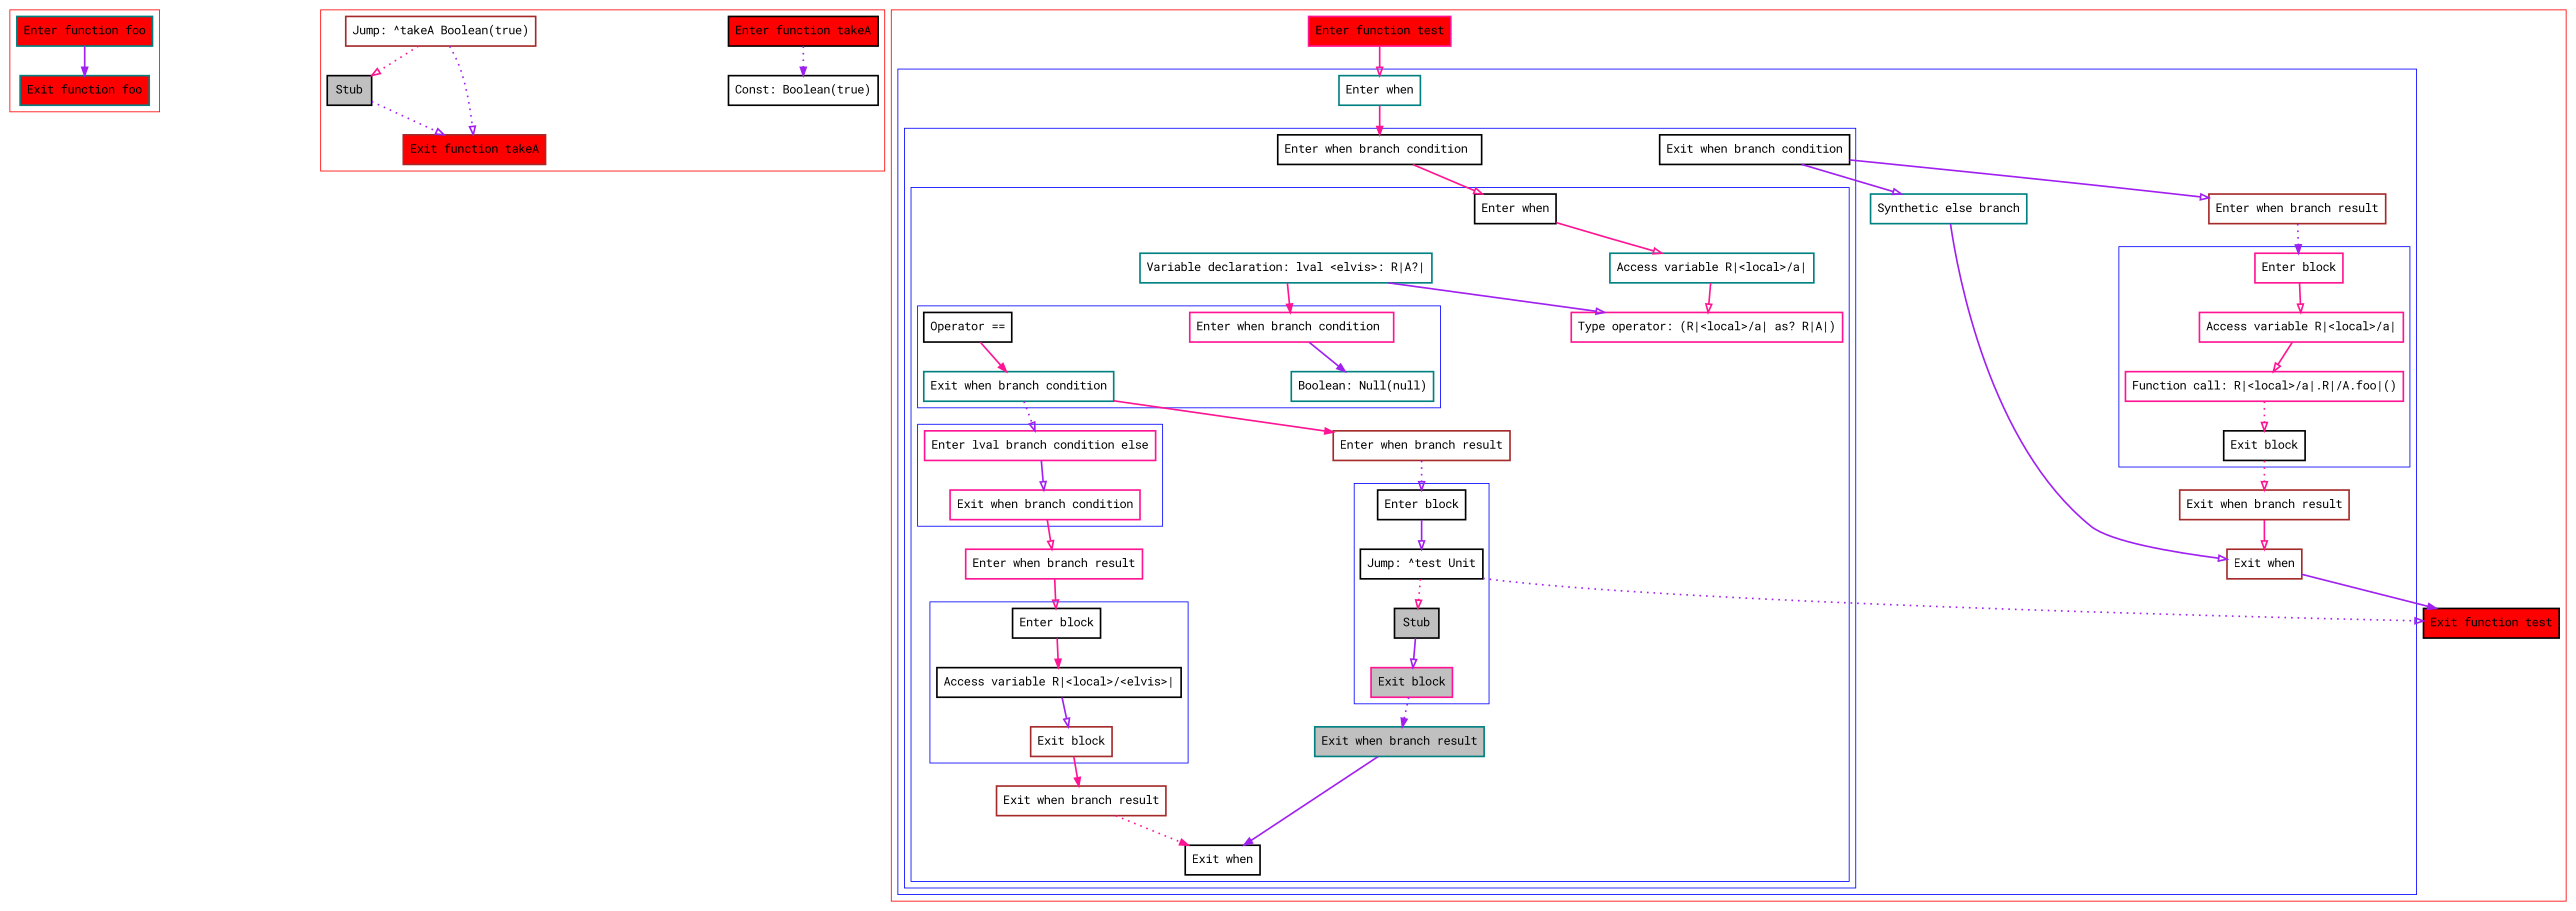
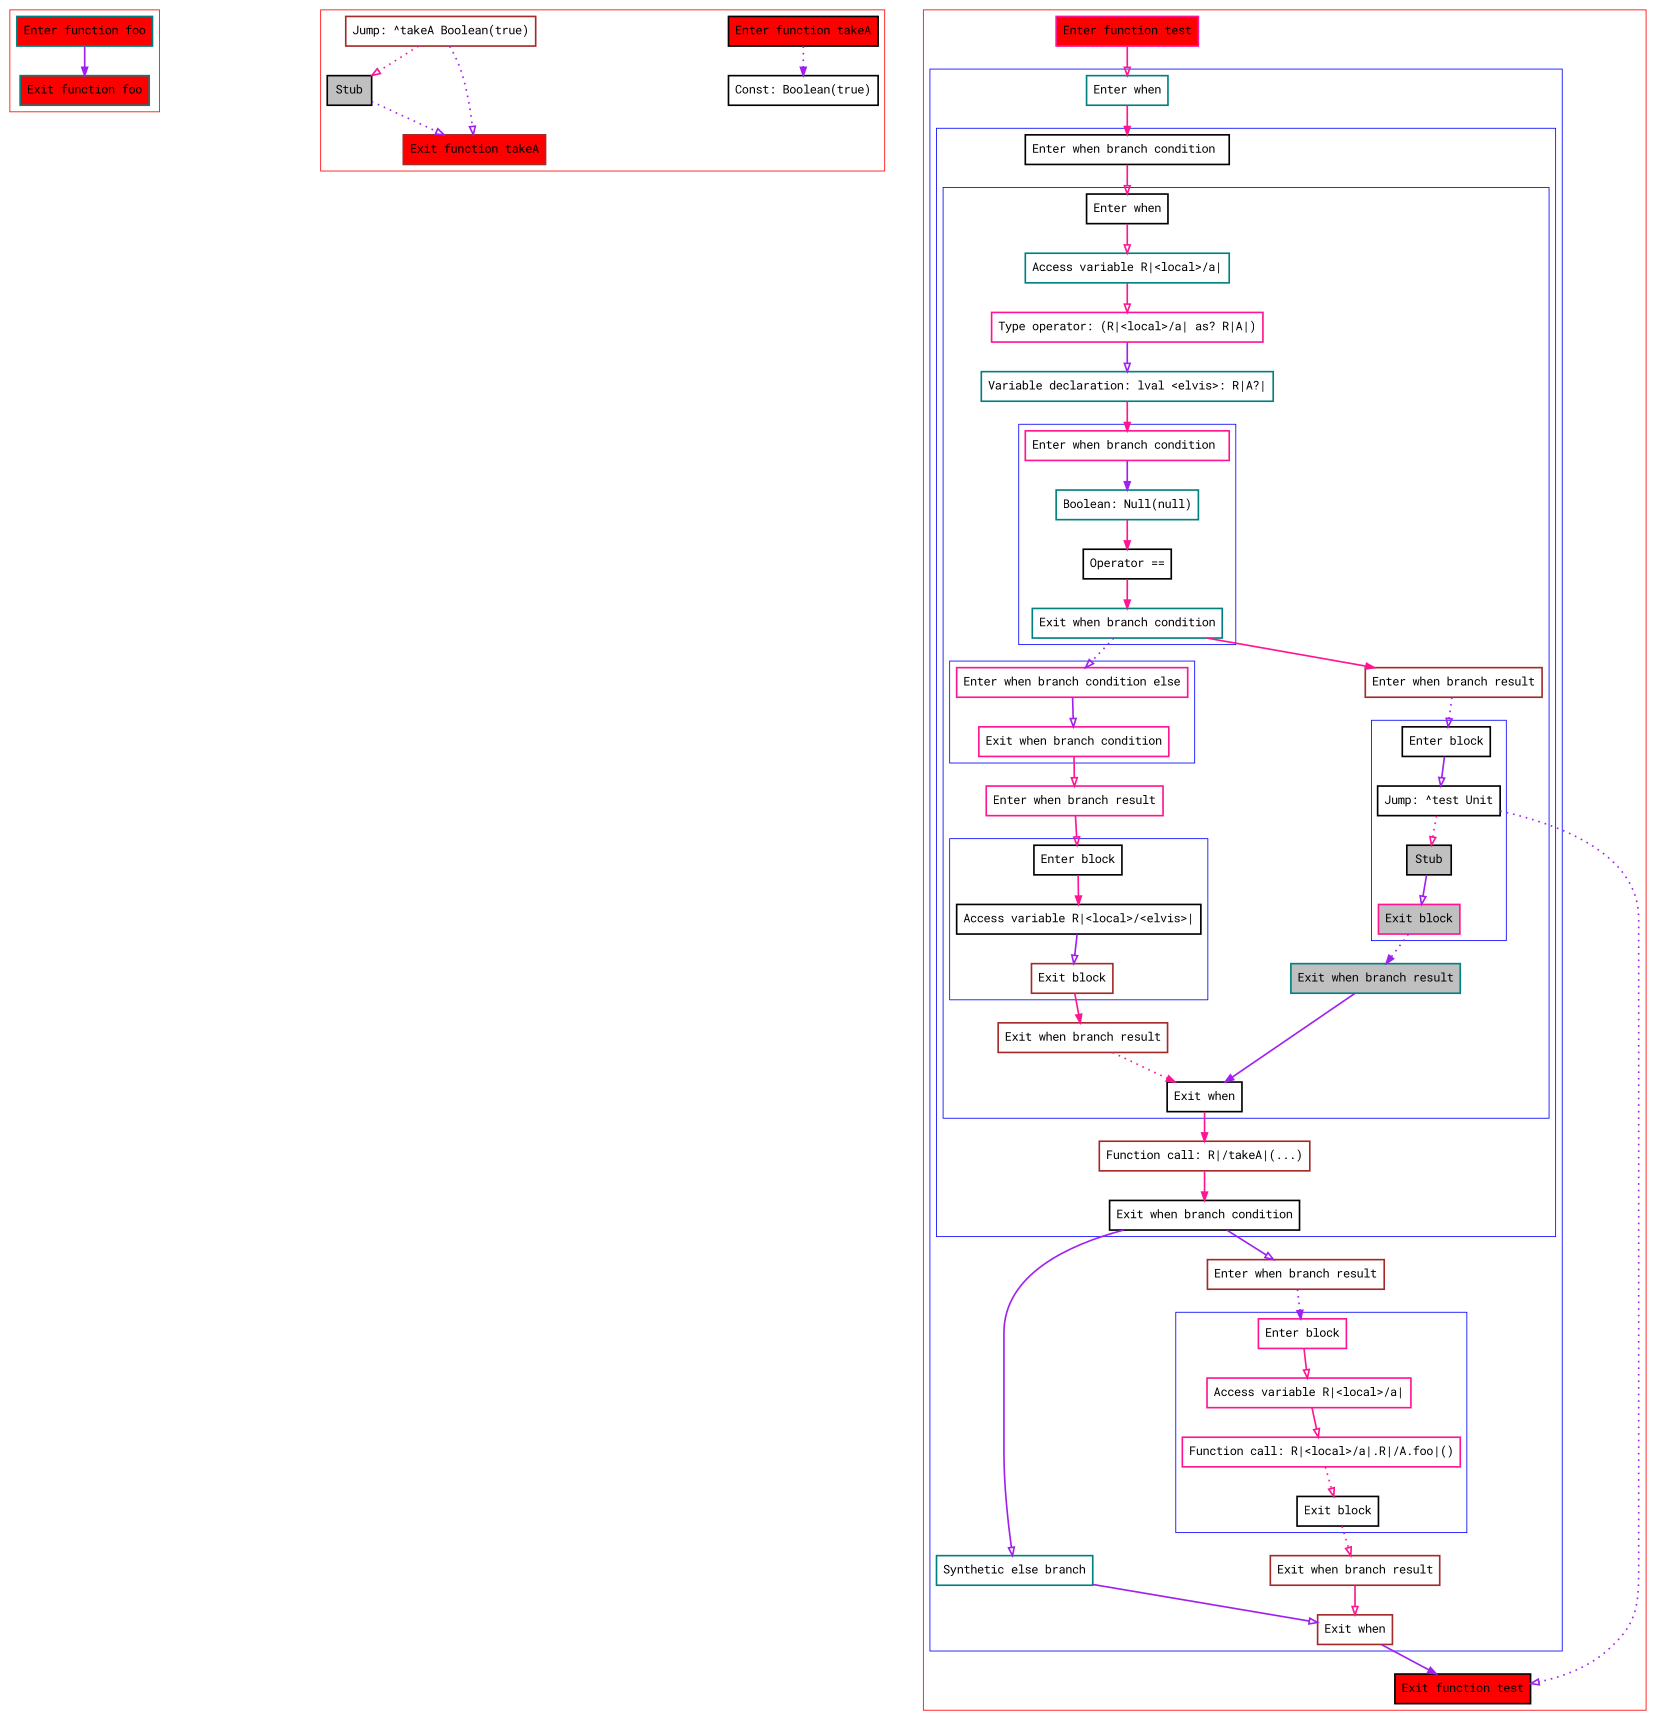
(1492, 297) -> (1127, 353)
(1040, 446) -> (1072, 682)
none -> (1127, 530)
none -> (1205, 1156)
